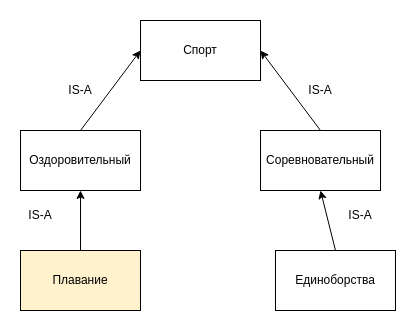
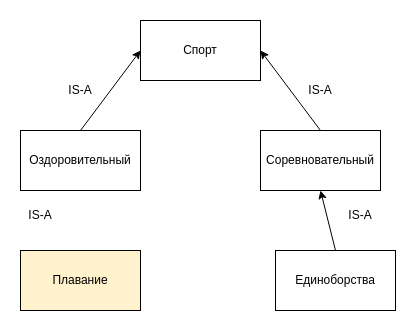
(81, 224) -> none
